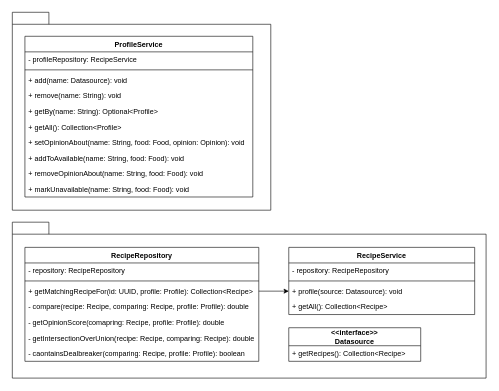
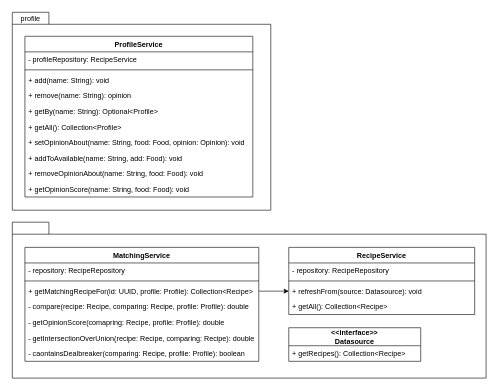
none -> (31, 19)
(81, 80) -> (72, 80)
(78, 96) -> (83, 96)
(112, 158) -> (110, 158)
(114, 190) -> (115, 190)
(142, 256) -> (142, 256)
(355, 292) -> (365, 292)
